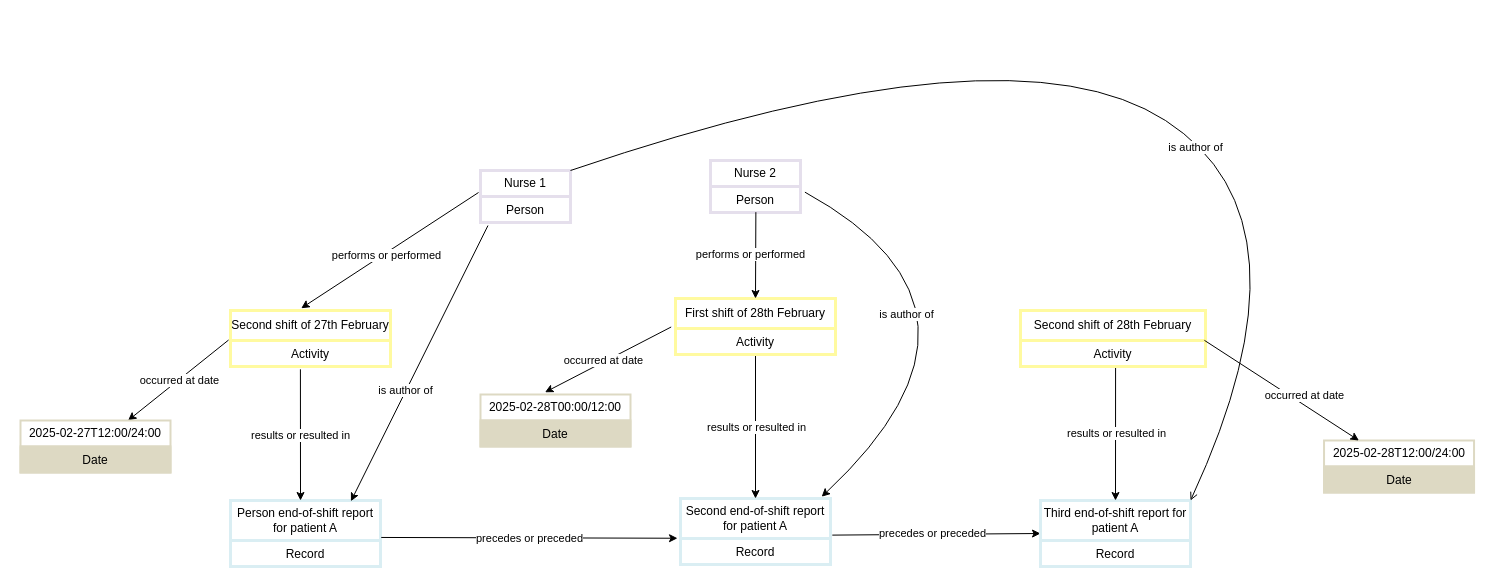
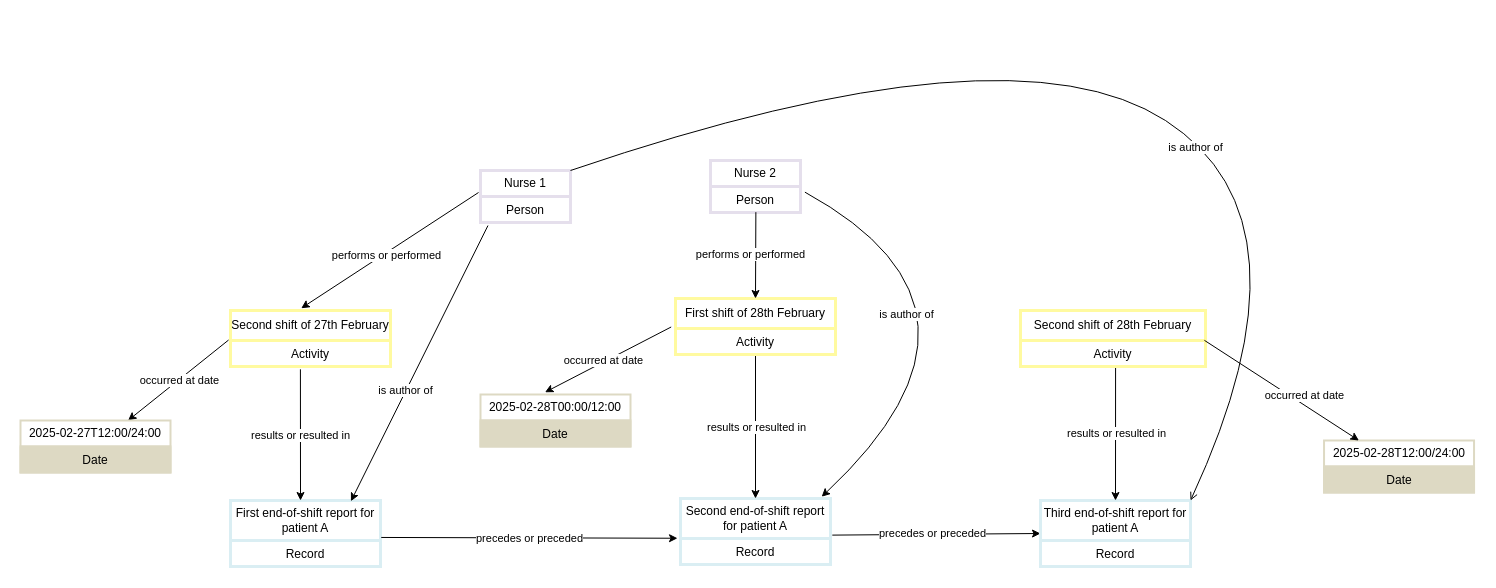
(306, 521) -> (306, 521)
